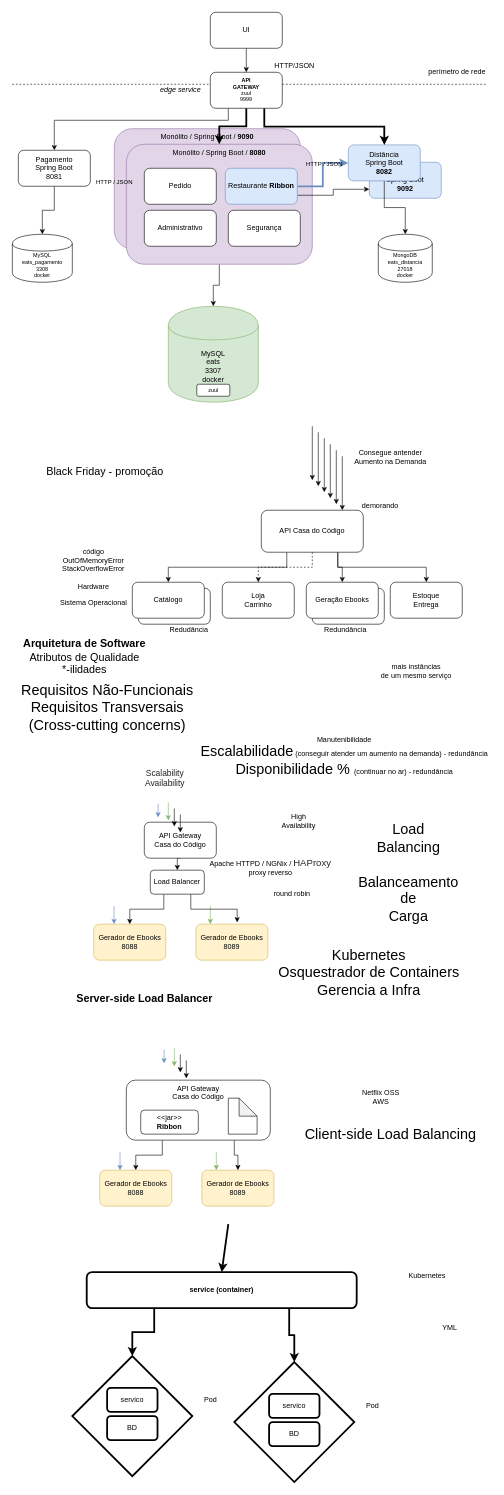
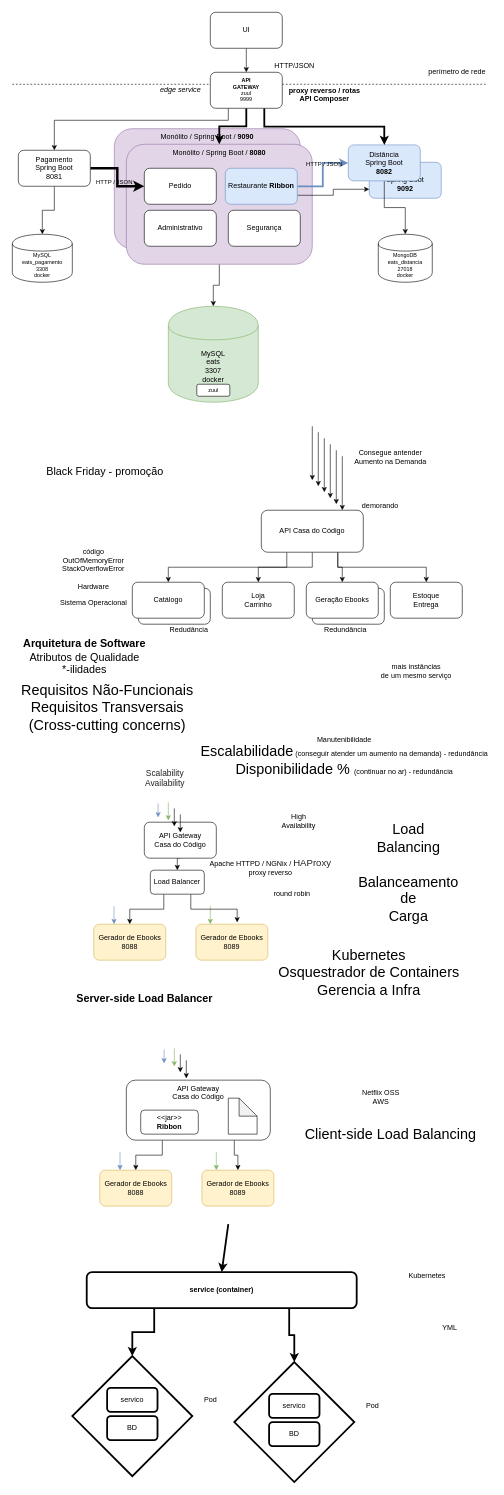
none -> (324, 99)
none -> (117, 173)
(308, 567) -> (308, 567)
